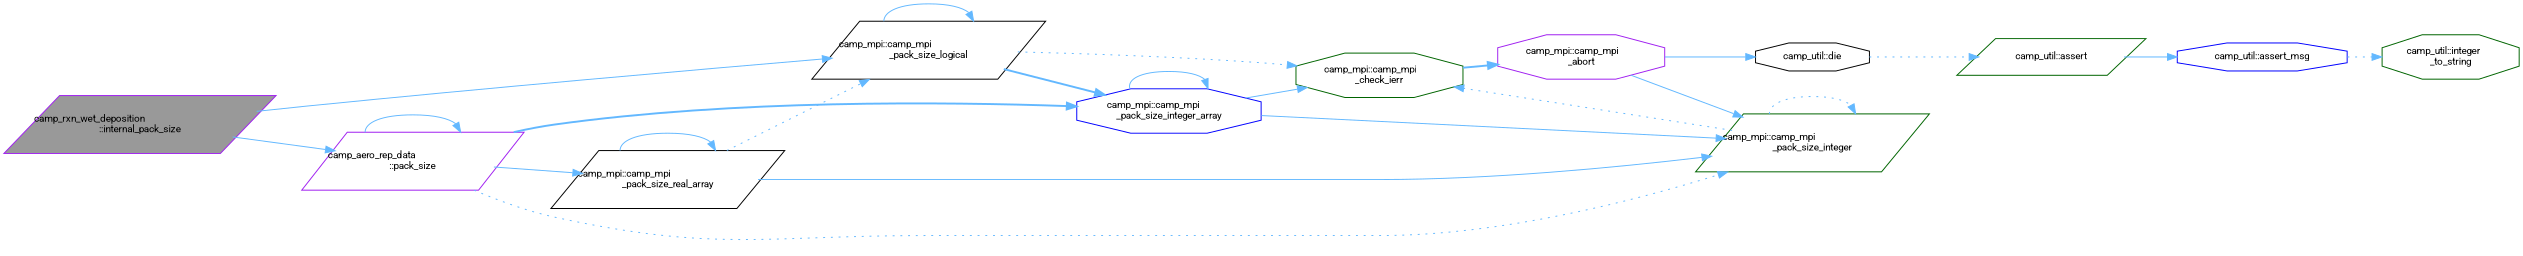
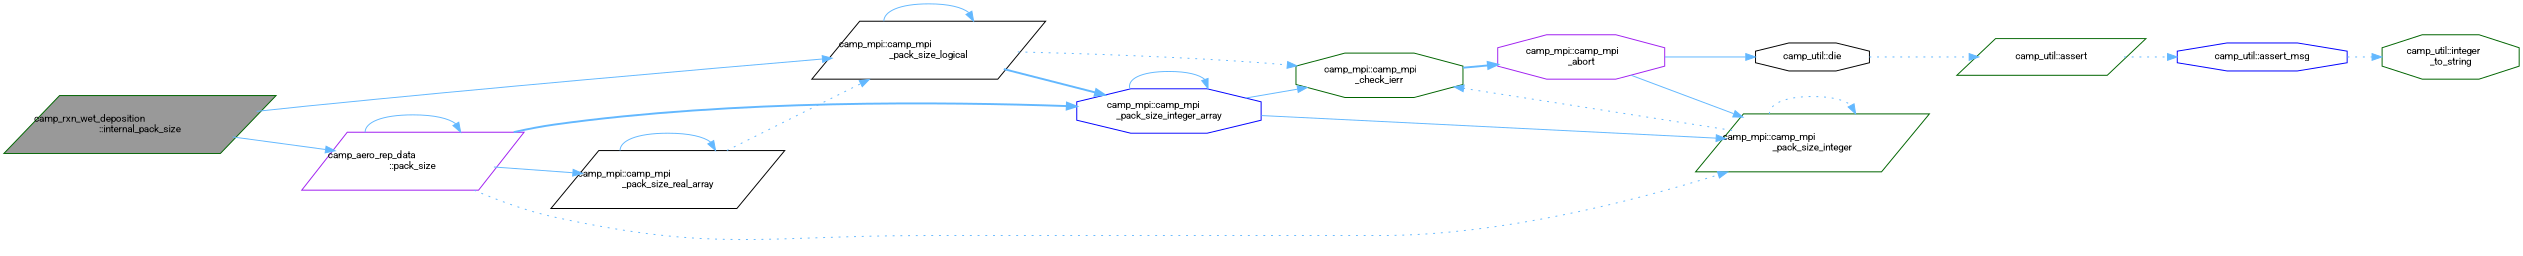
(2146, 57) -> (2146, 57)
(140, 125) -> (140, 125)
(1230, 180) -> none
